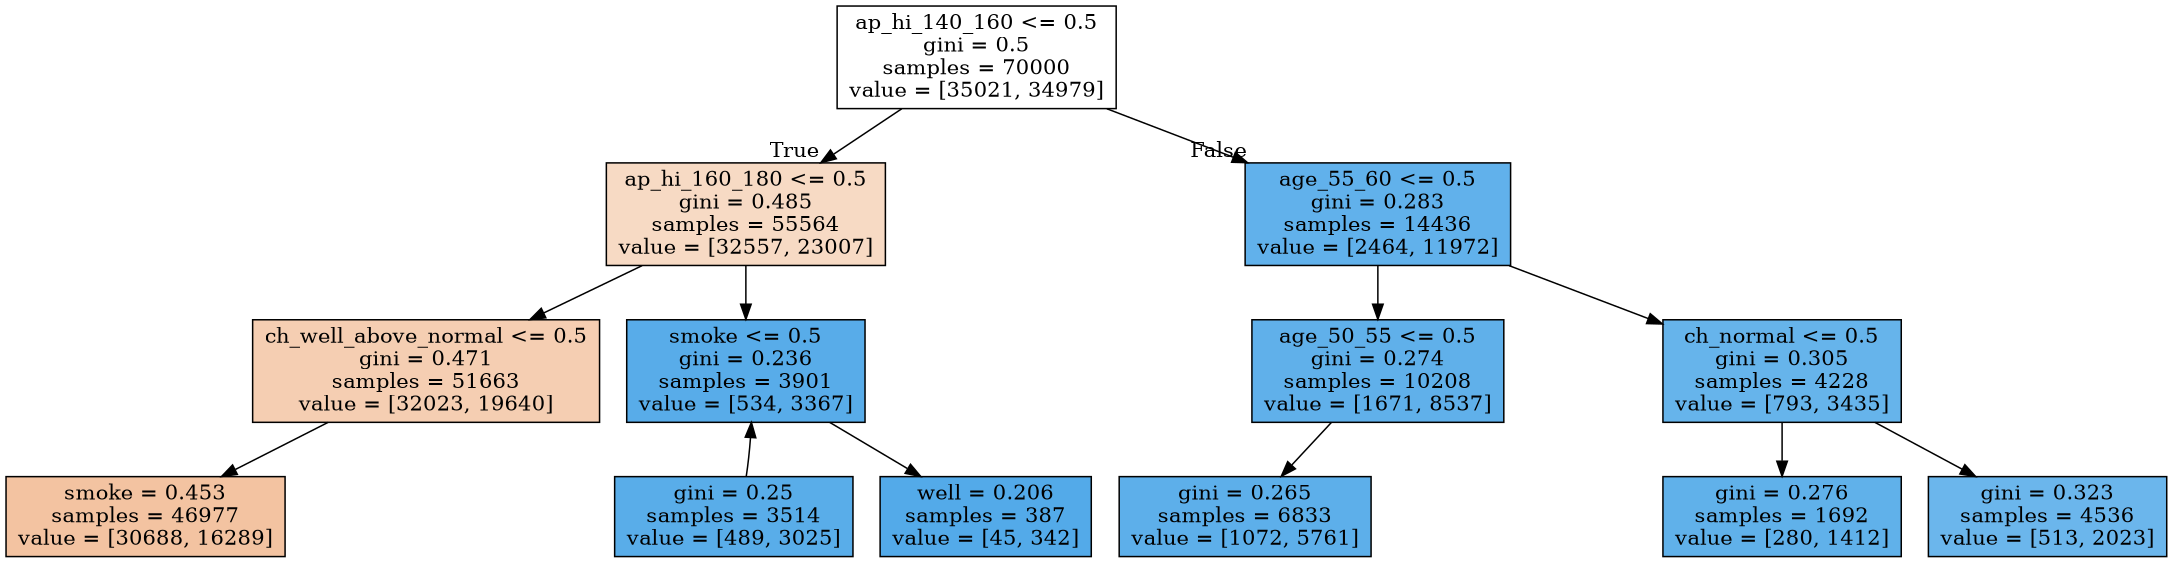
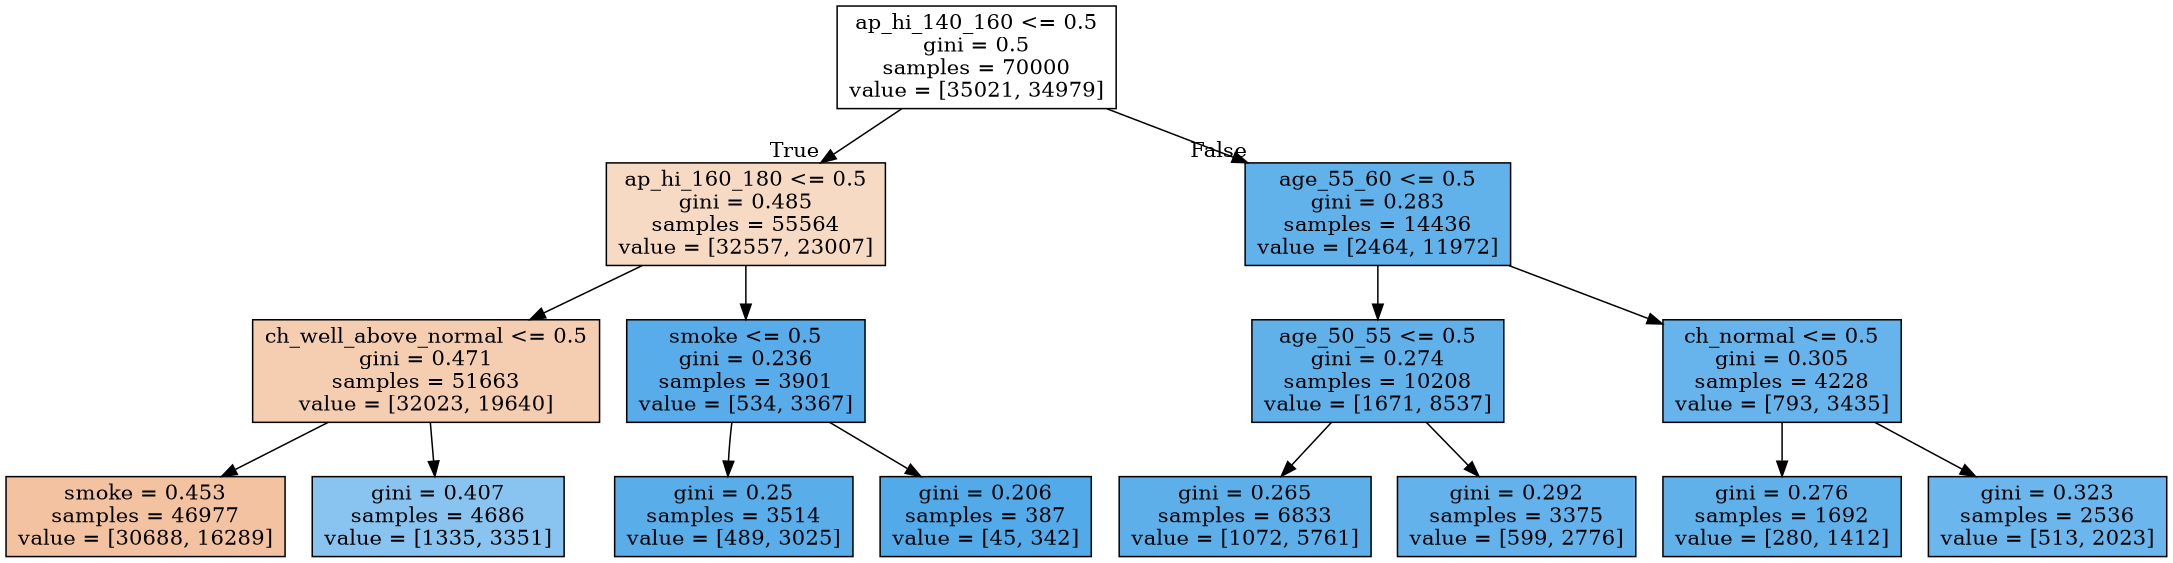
(749, 457) -> (730, 442)
none -> (438, 517)
(986, 517) -> (986, 517)
none -> (1517, 517)
(2048, 517) -> (2048, 517)
